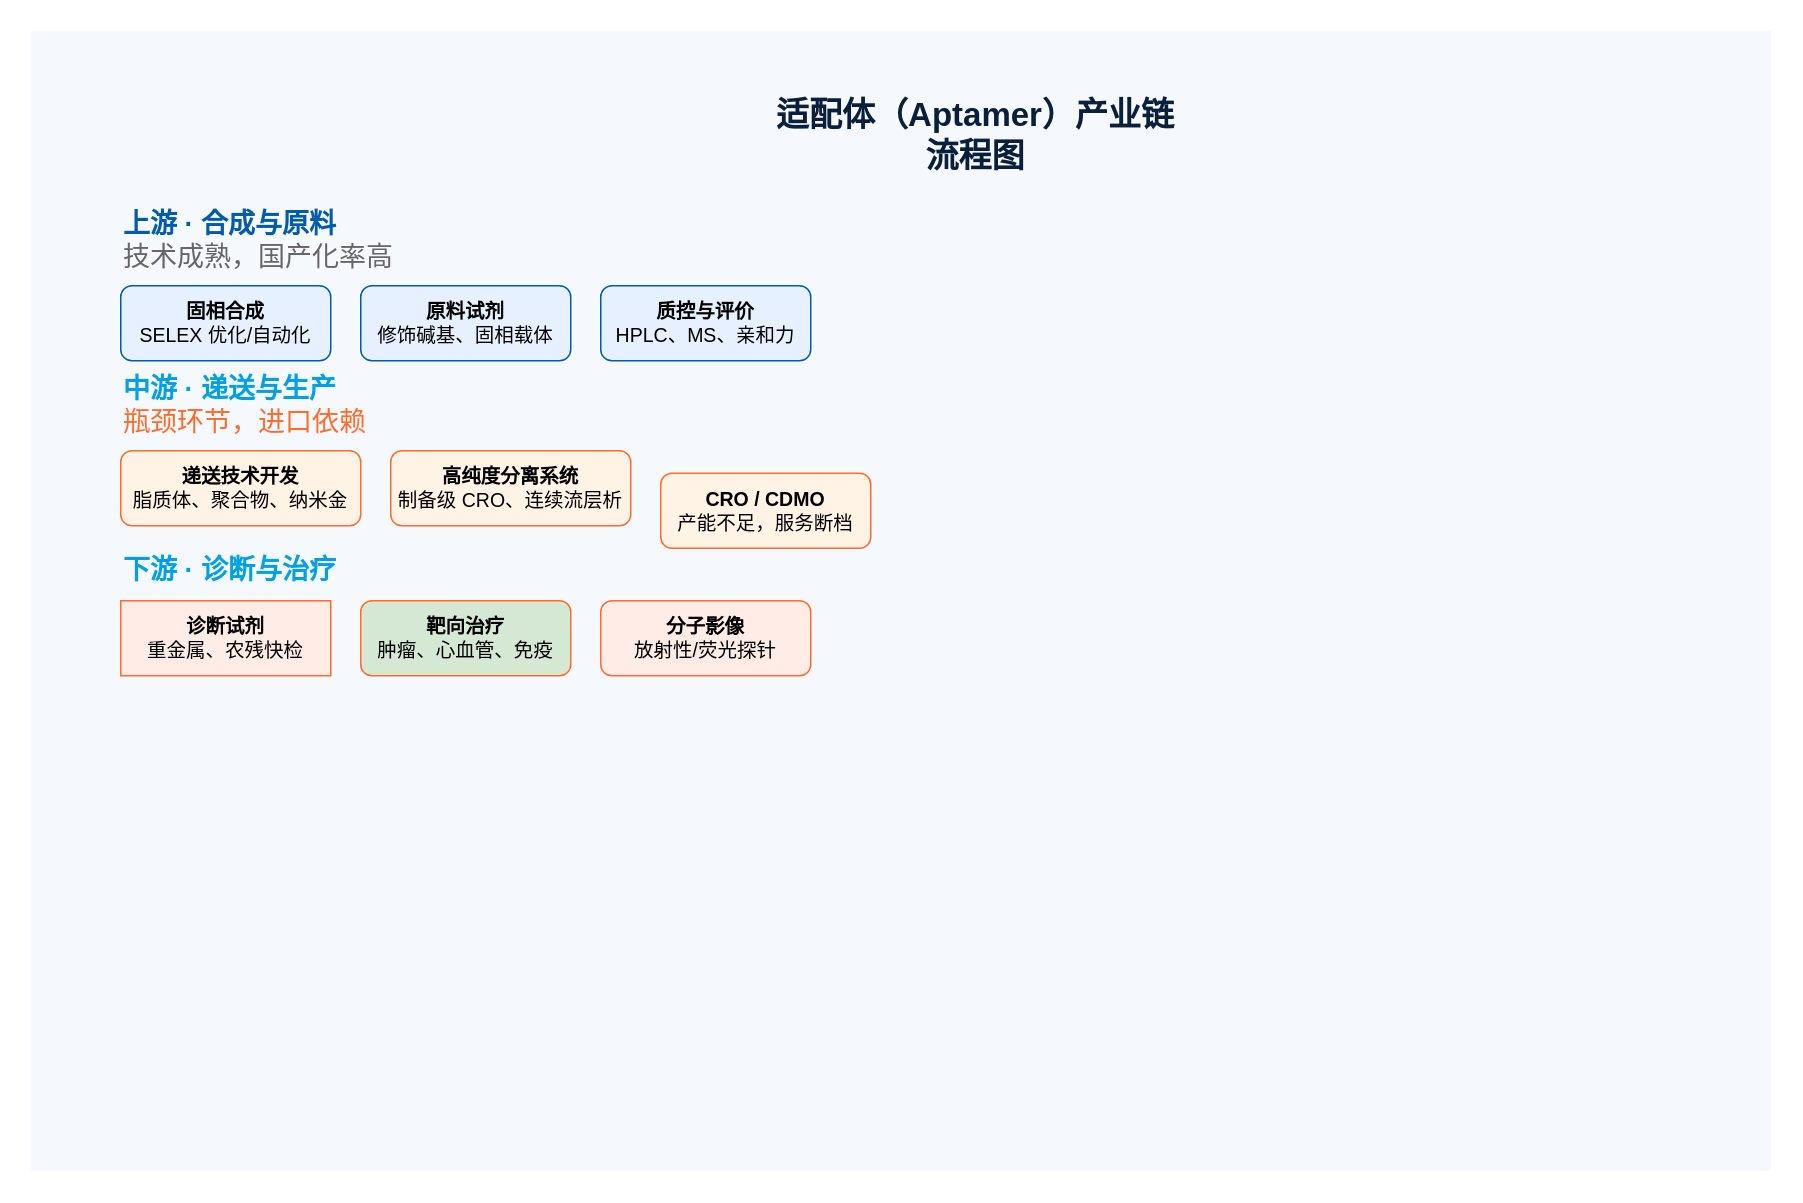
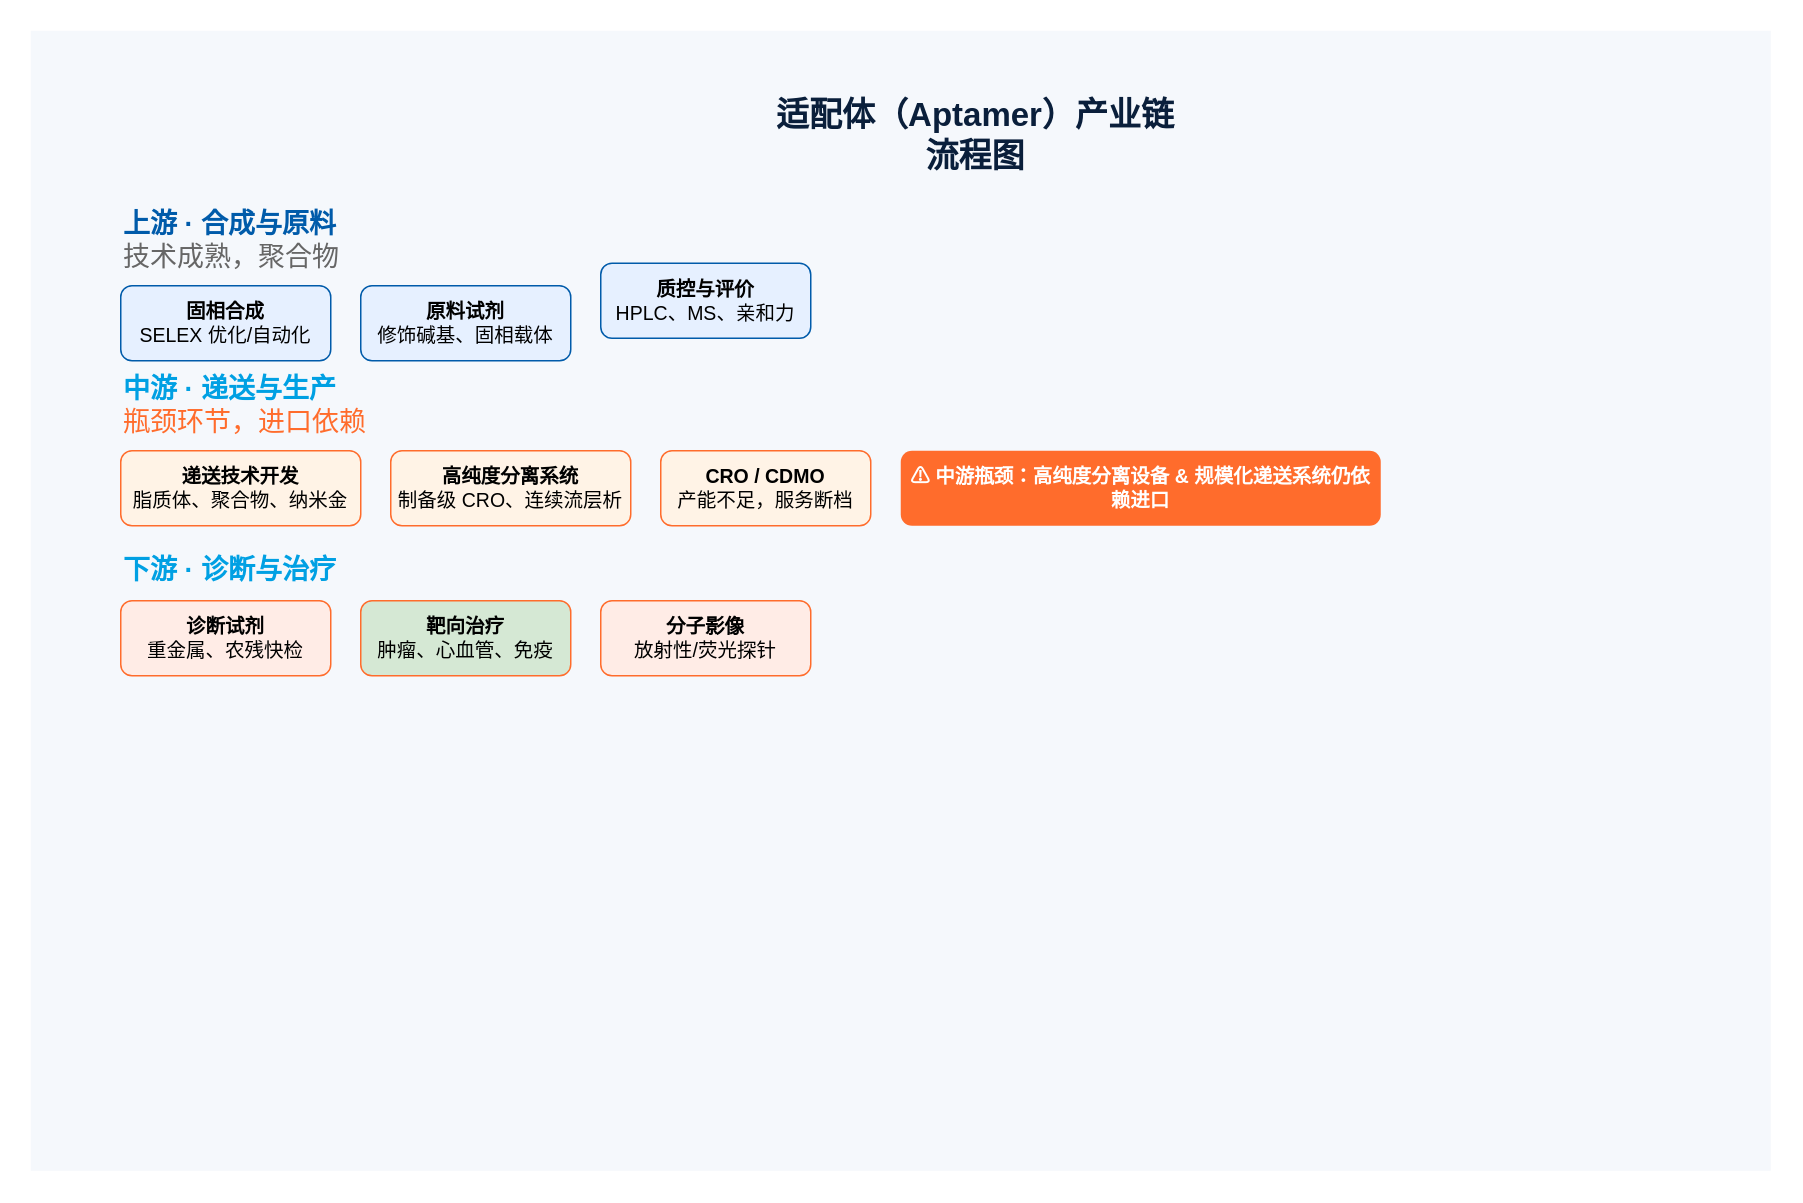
(259, 241) -> (234, 241)
(706, 323) -> (706, 301)
none -> (1141, 488)
(766, 511) -> (766, 488)
(226, 638) -> (226, 638)
